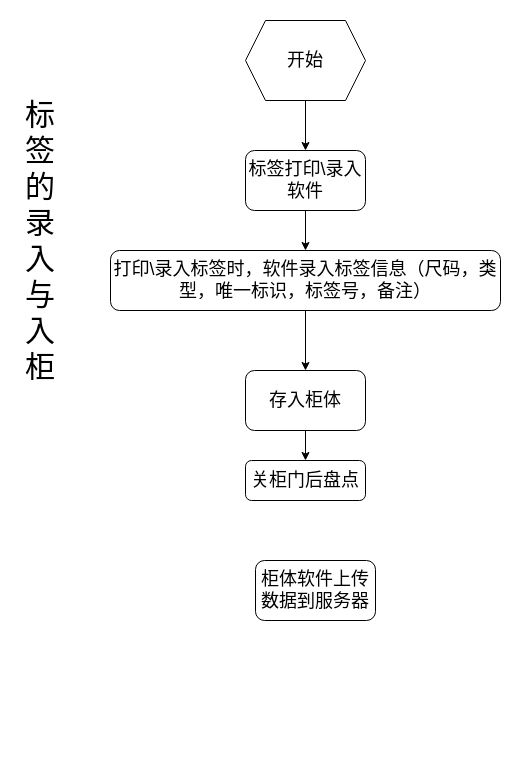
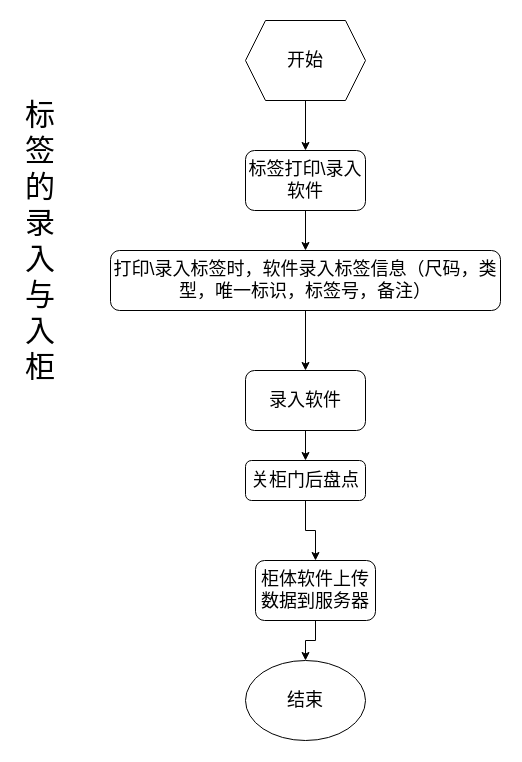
(306, 401) -> (306, 401)
none -> (307, 531)
none -> (315, 641)
none -> (306, 701)
